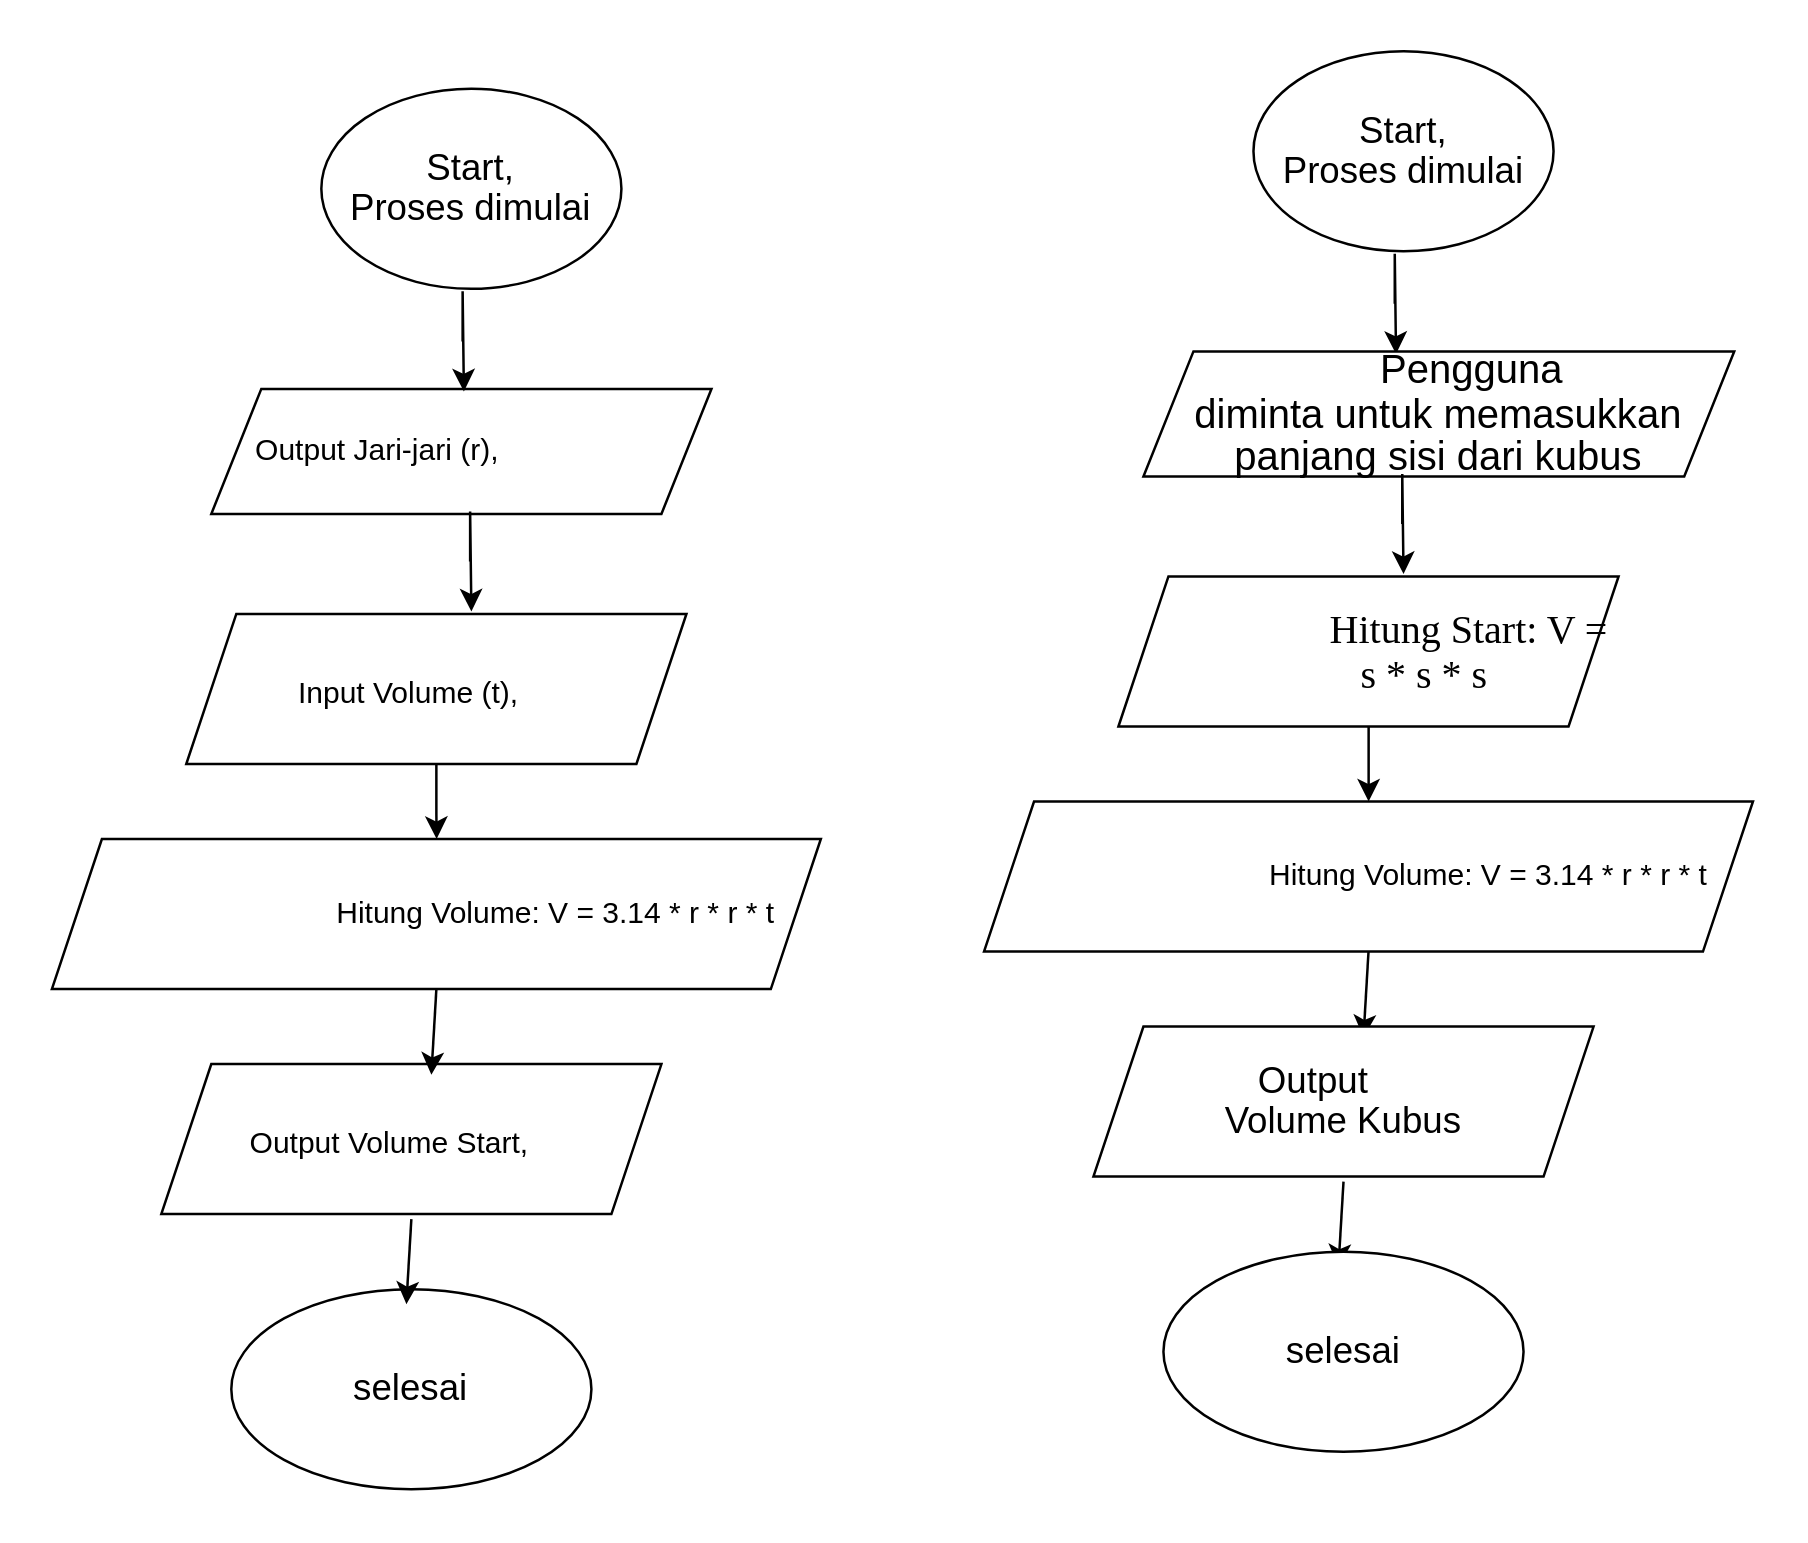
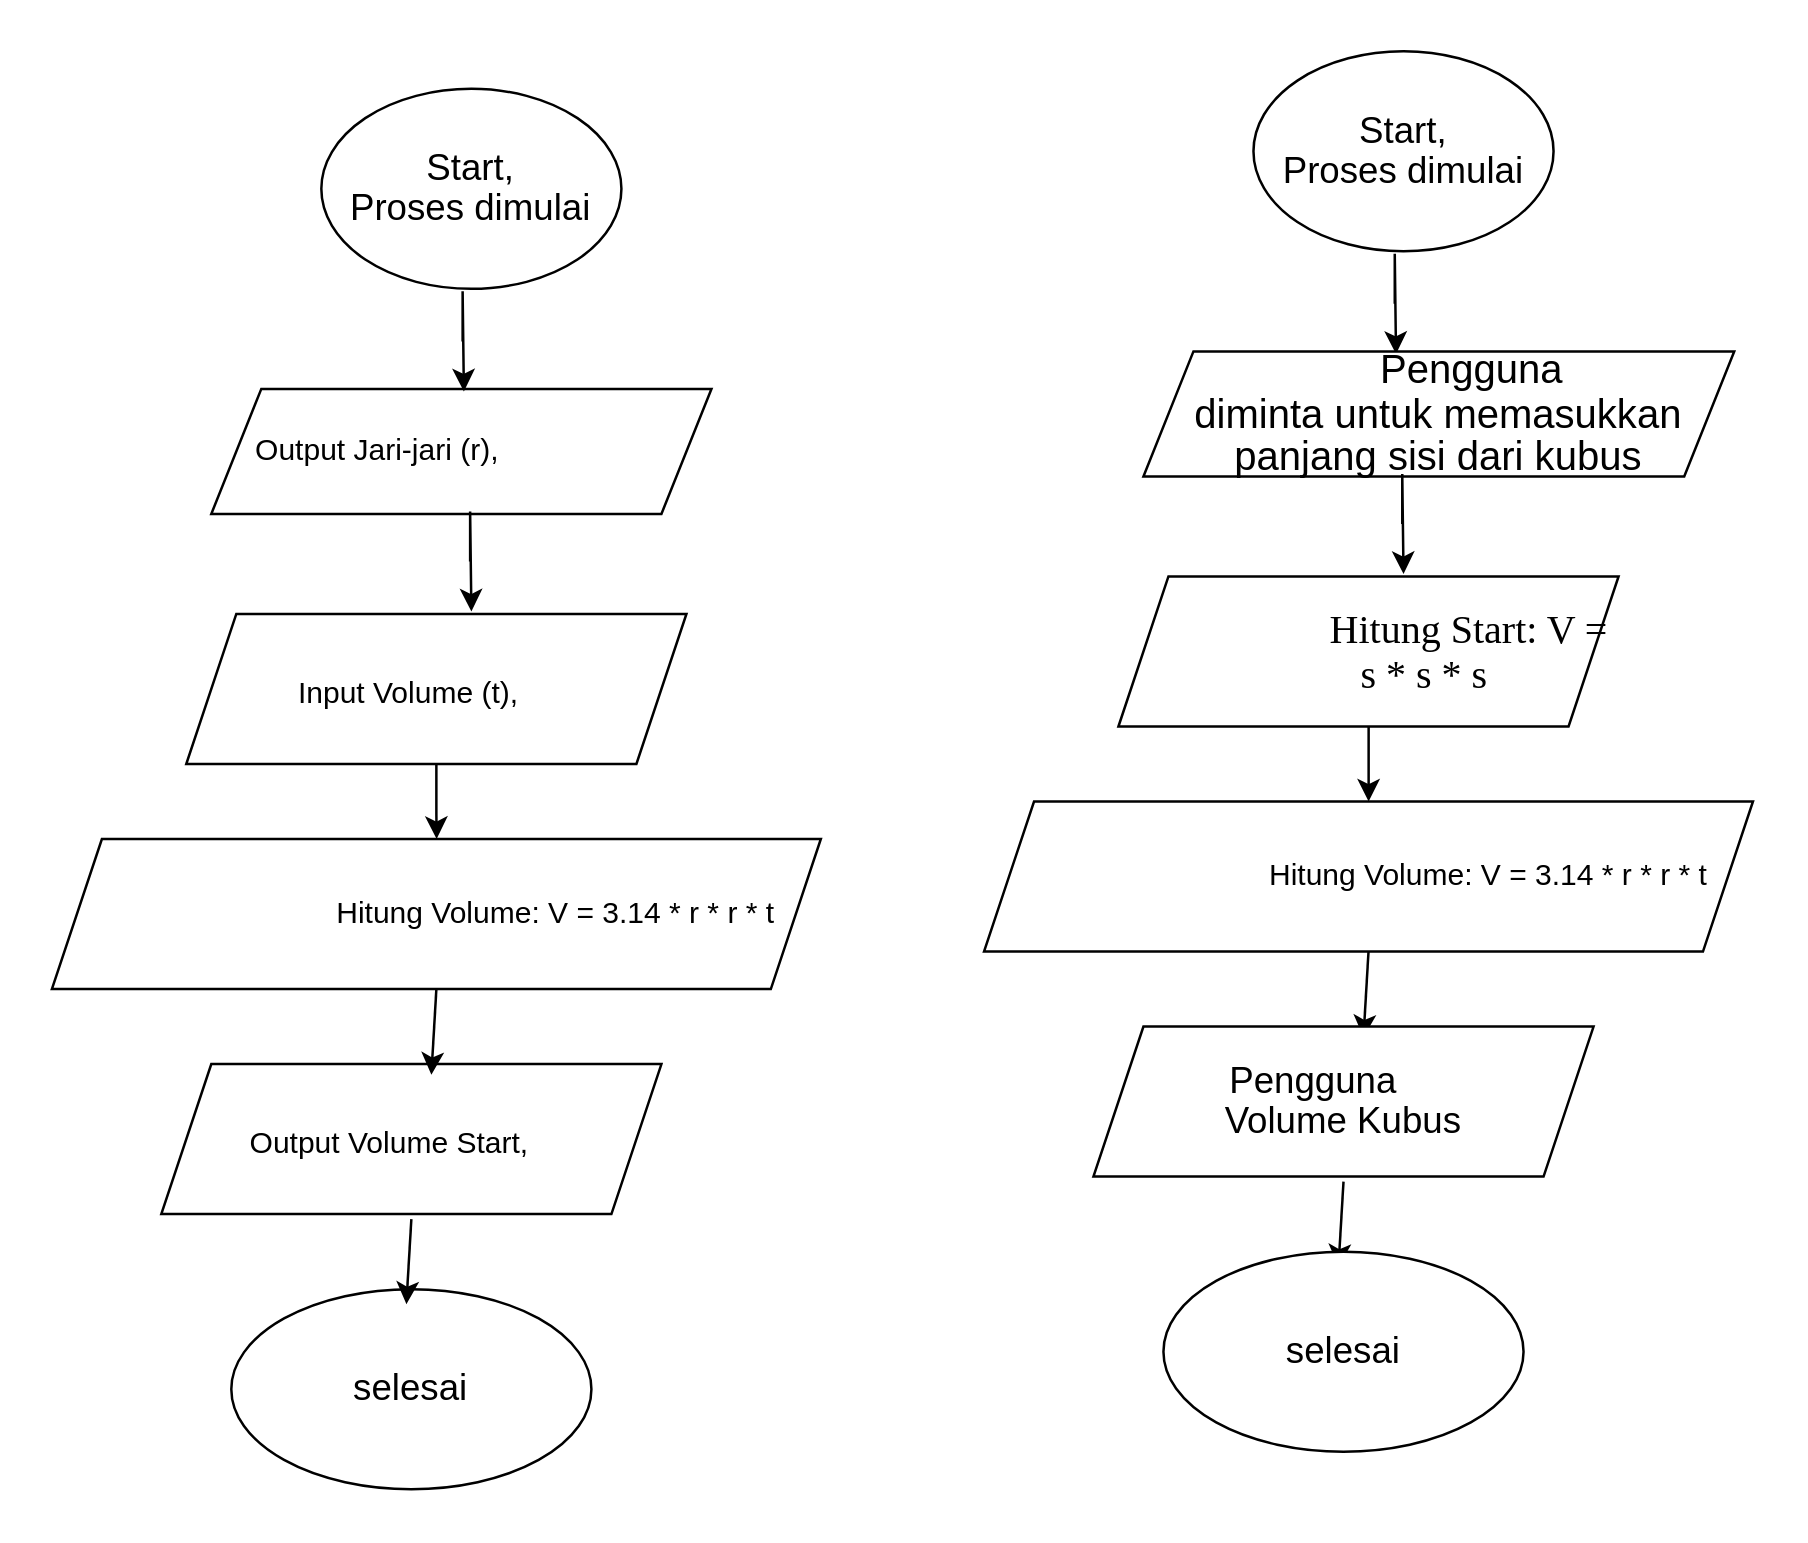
(1344, 1101) -> (1344, 1101)
